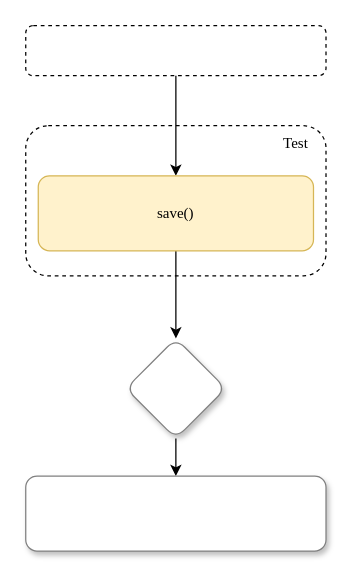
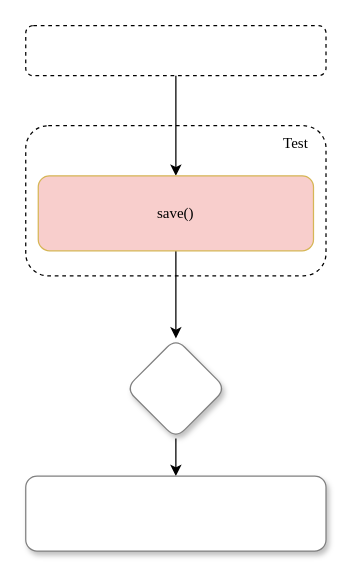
(176, 213) -> (176, 213)
